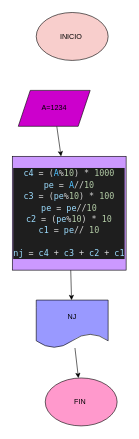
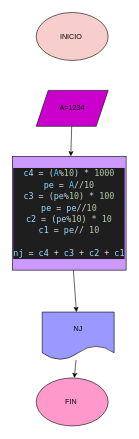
(54, 108) -> (72, 108)
(72, 324) -> (78, 336)
(81, 402) -> (72, 402)
